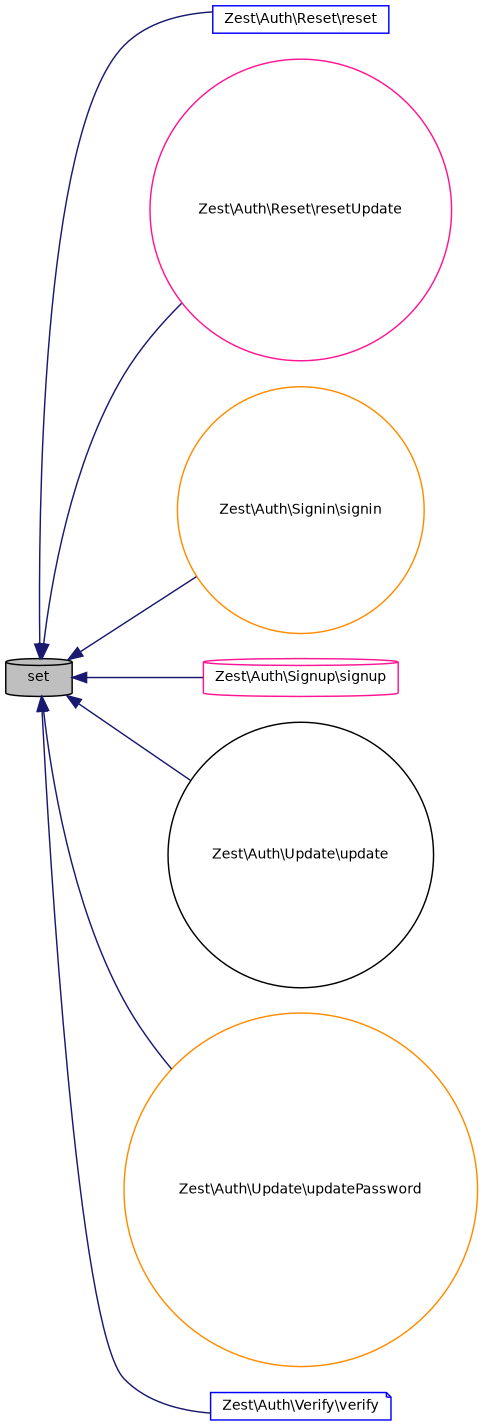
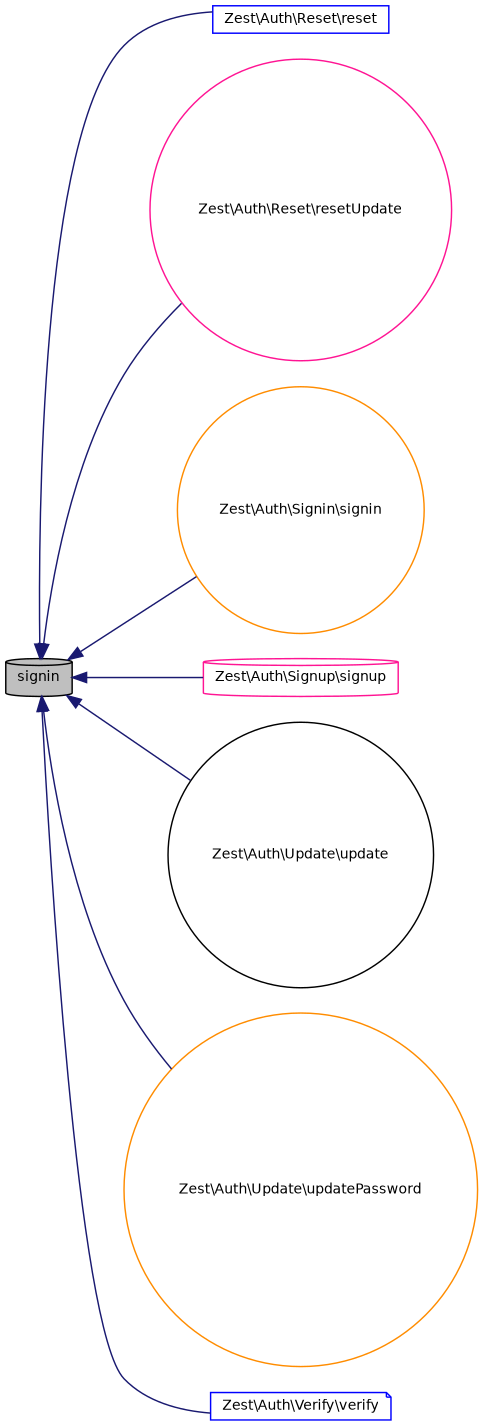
(39, 678) -> (39, 678)
